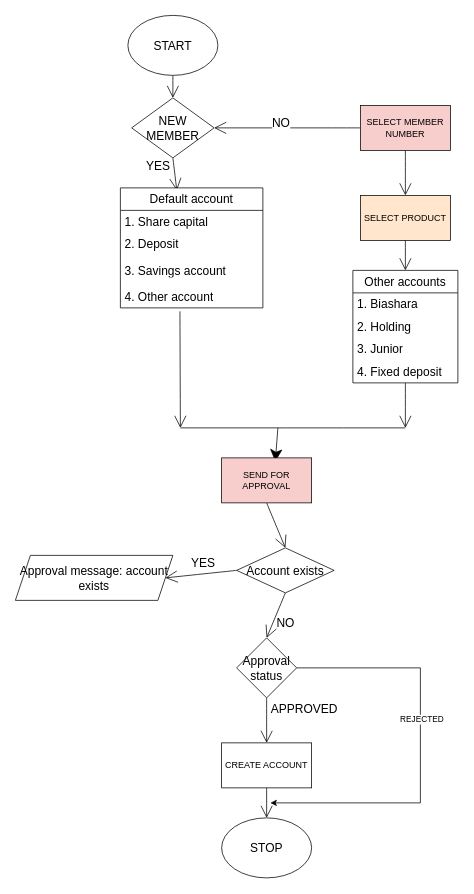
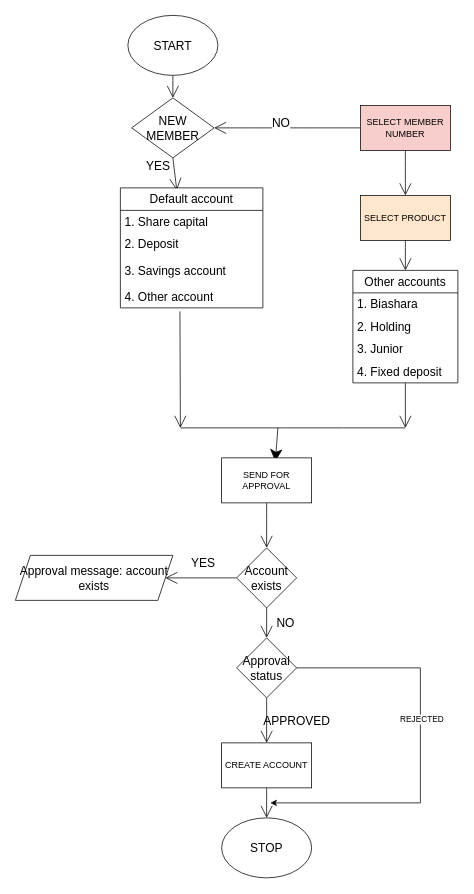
(267, 480) -> (267, 480)
(285, 570) -> (267, 578)
(304, 709) -> (297, 720)
